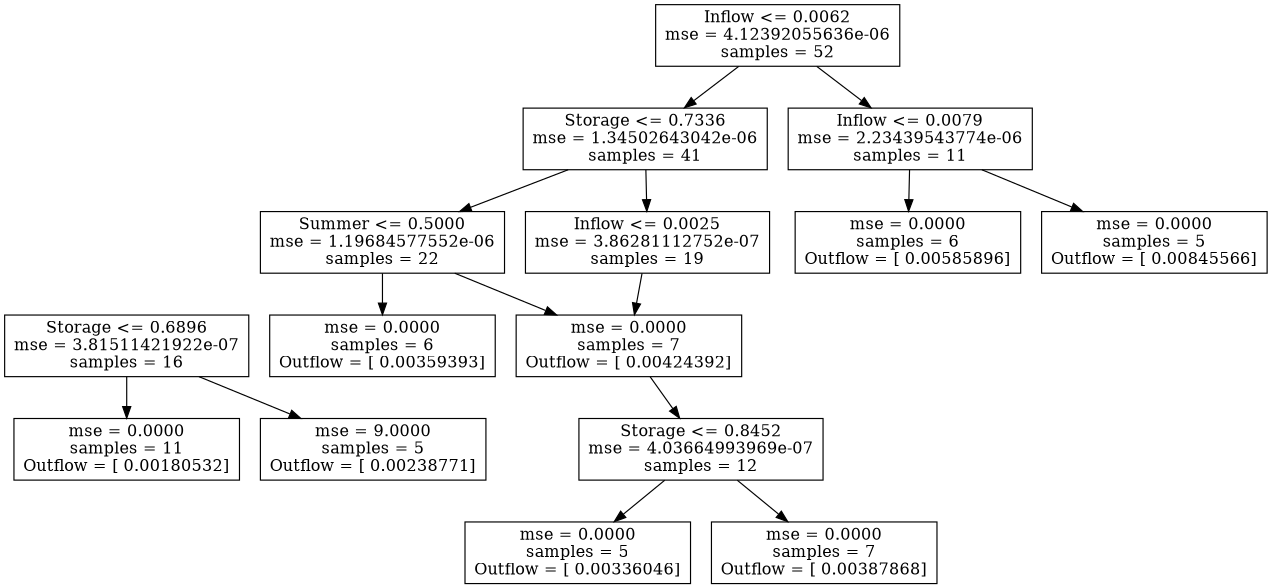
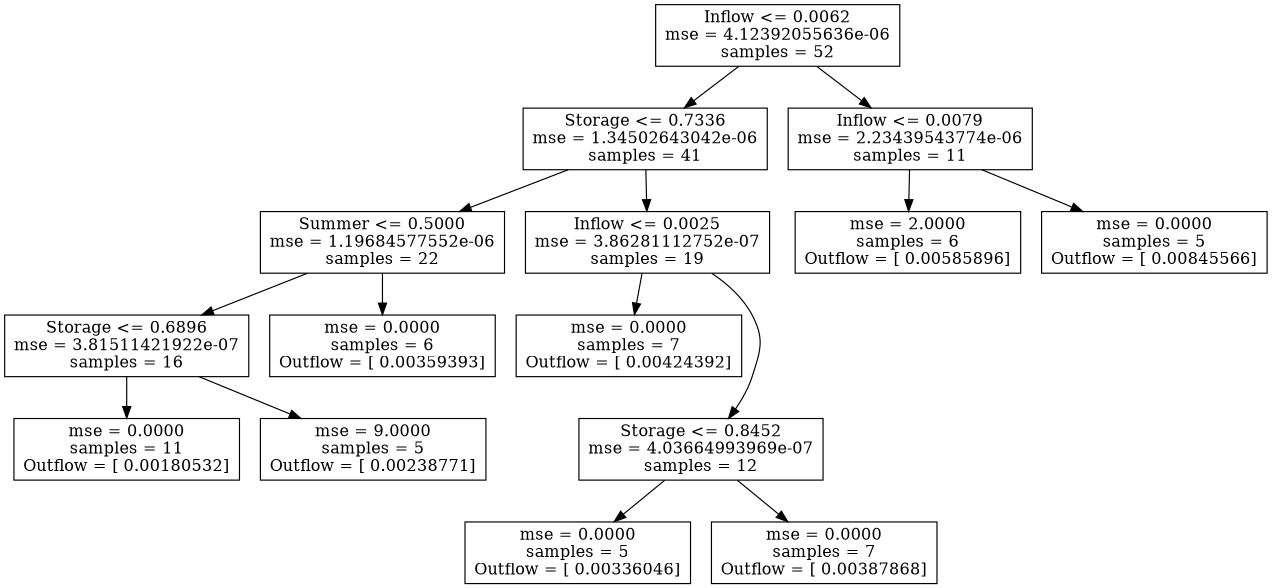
(908, 242) -> (908, 242)
(500, 292) -> (260, 292)
(662, 393) -> (759, 335)
